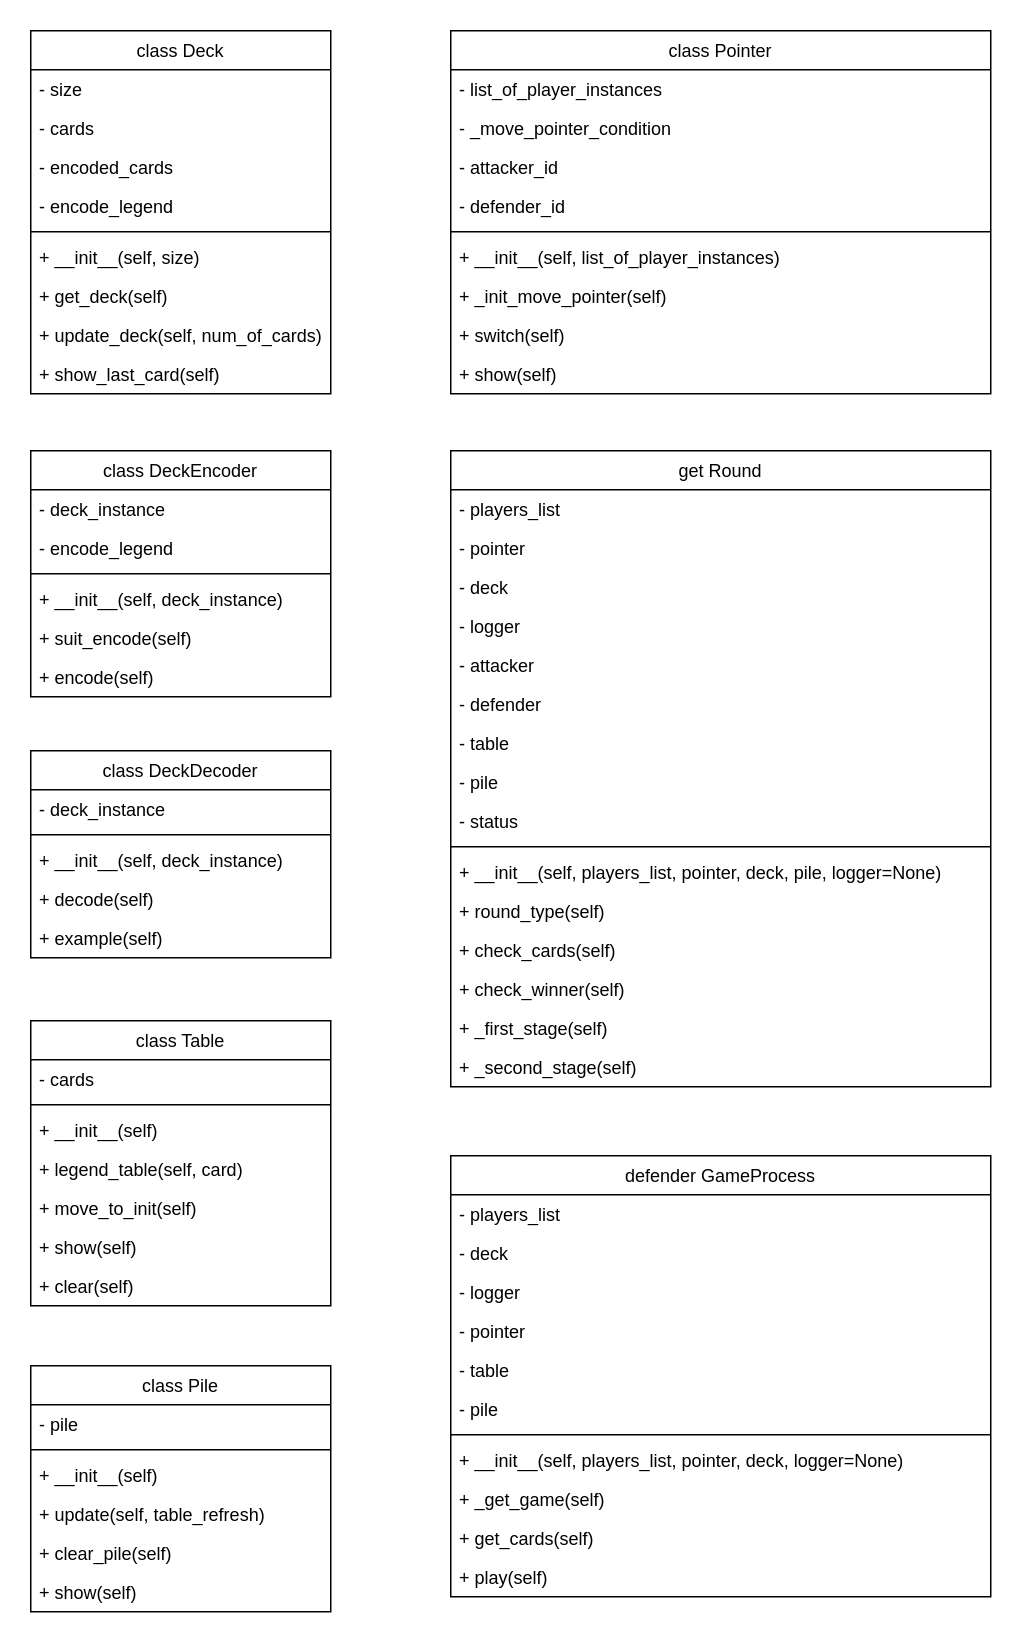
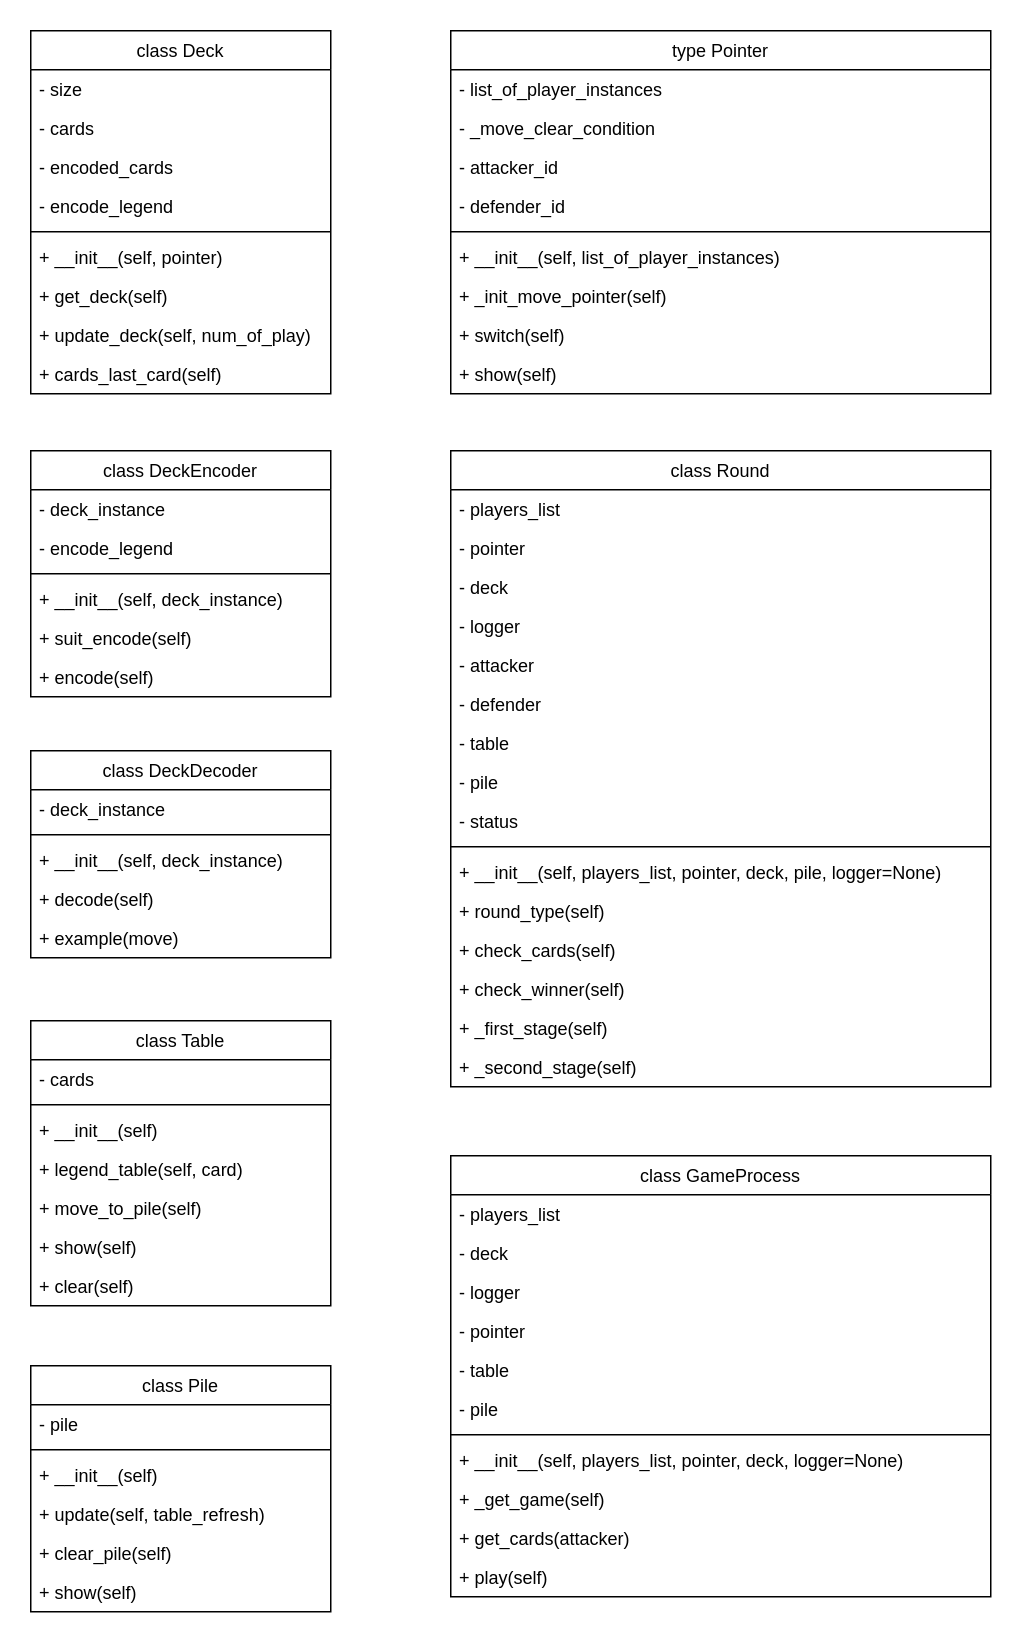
(720, 51) -> (720, 51)
(576, 129) -> (566, 129)
(134, 258) -> (149, 258)
(196, 336) -> (189, 336)
(143, 375) -> (148, 375)
(720, 471) -> (720, 471)
(108, 939) -> (110, 939)
(720, 1176) -> (720, 1176)
(130, 1209) -> (130, 1209)
(540, 1539) -> (563, 1539)
